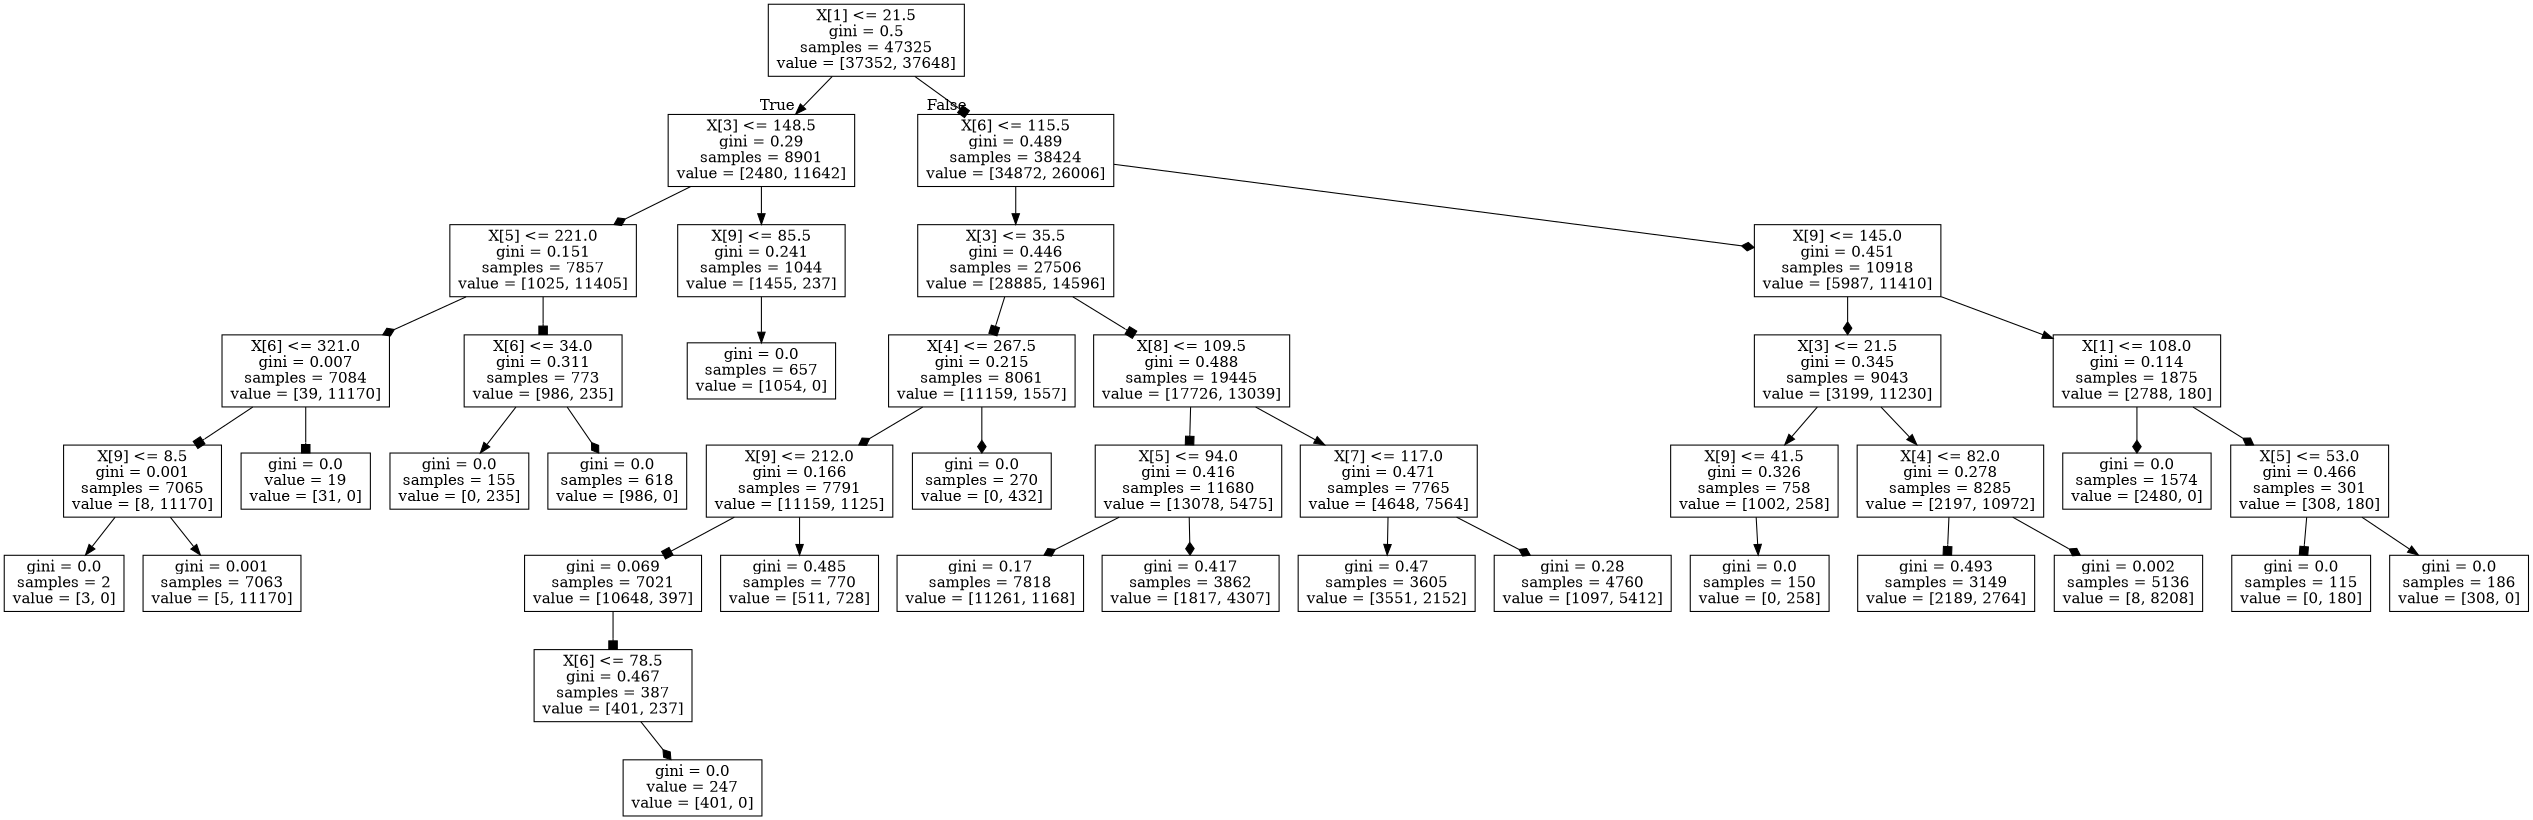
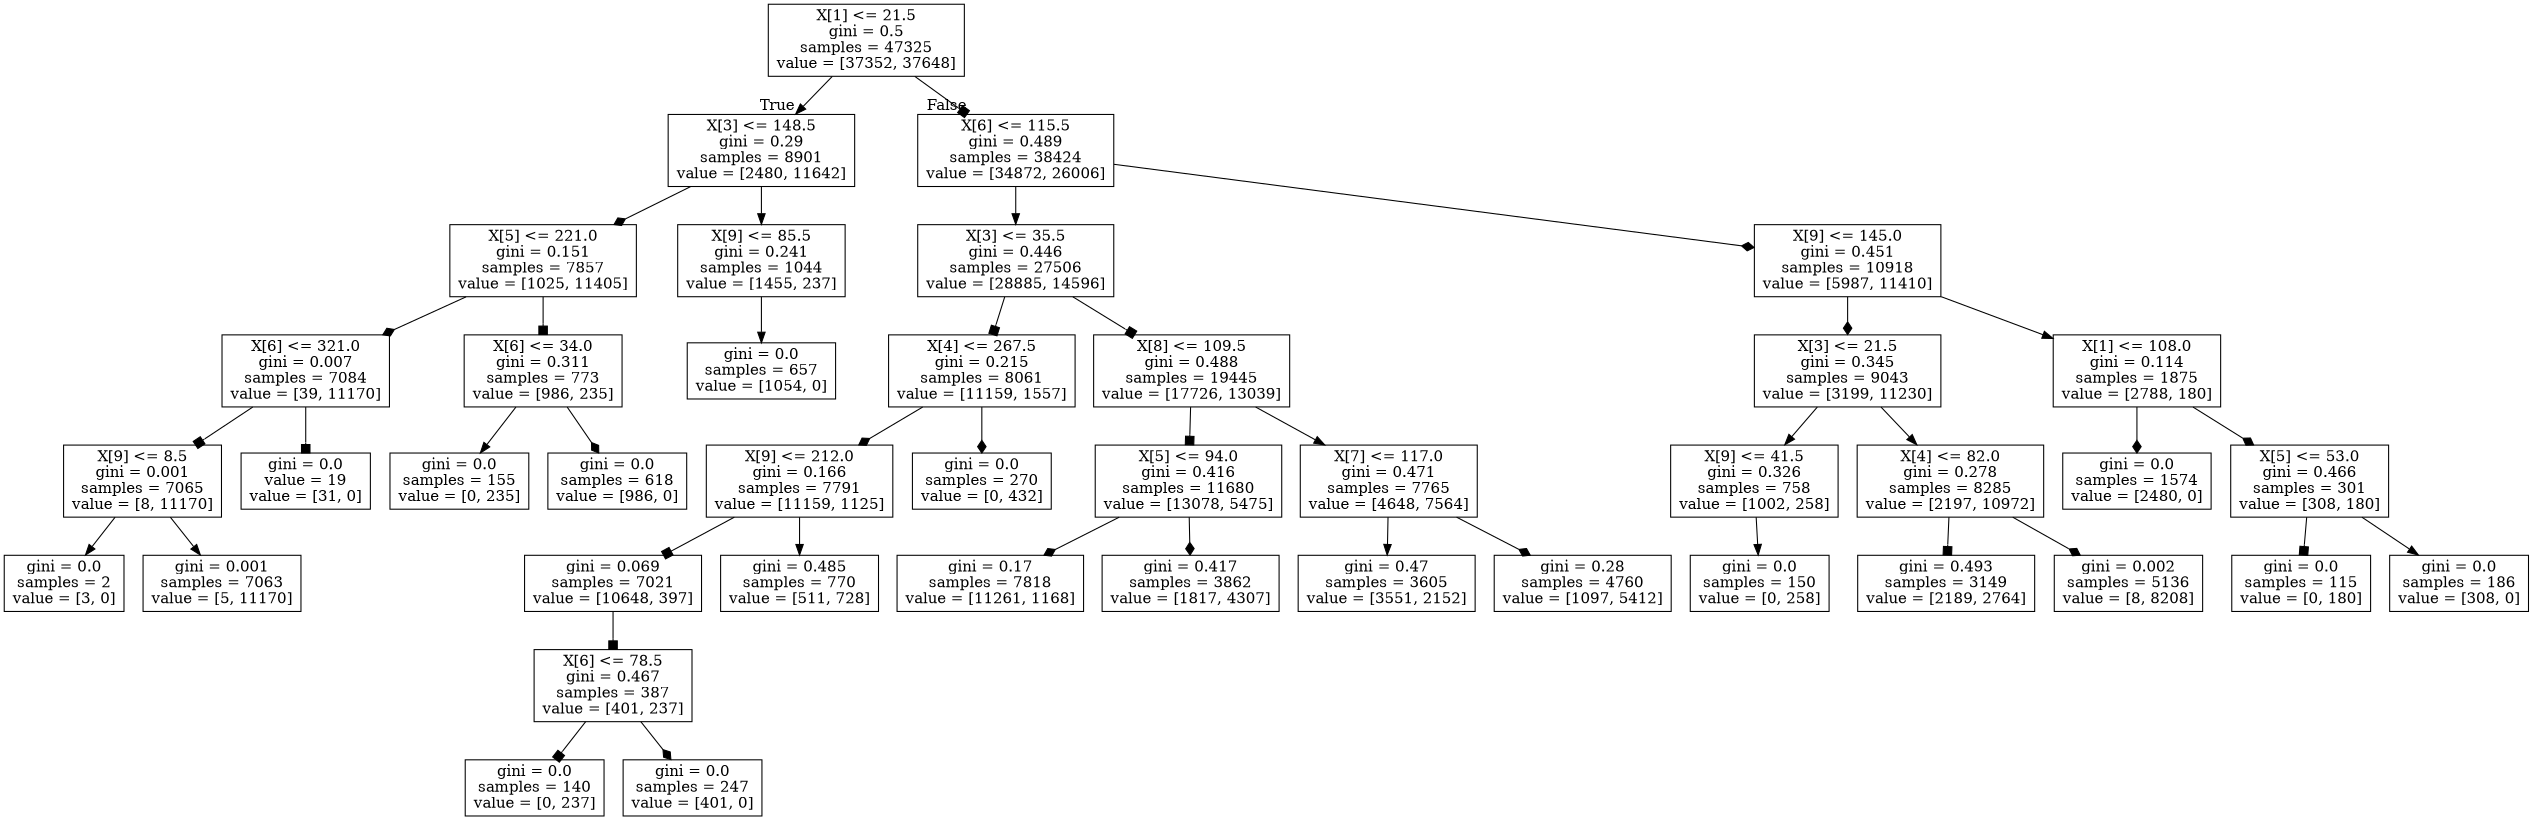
none -> (535, 788)
(693, 788) -> (693, 788)
